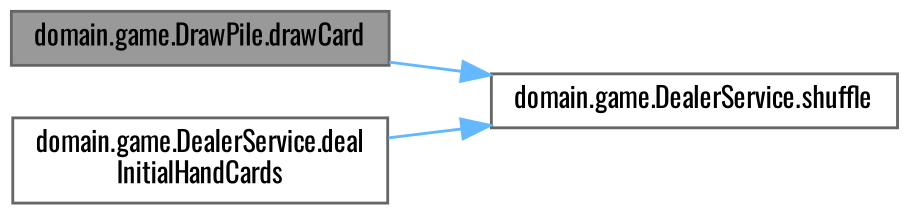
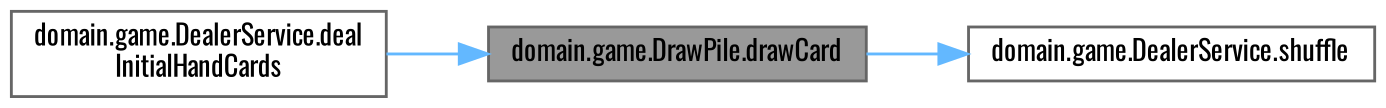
(425, 133) -> (422, 54)
